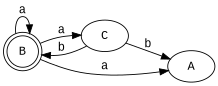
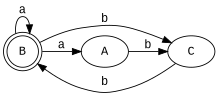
(62, 30) -> (105, 19)
(144, 50) -> (144, 52)
